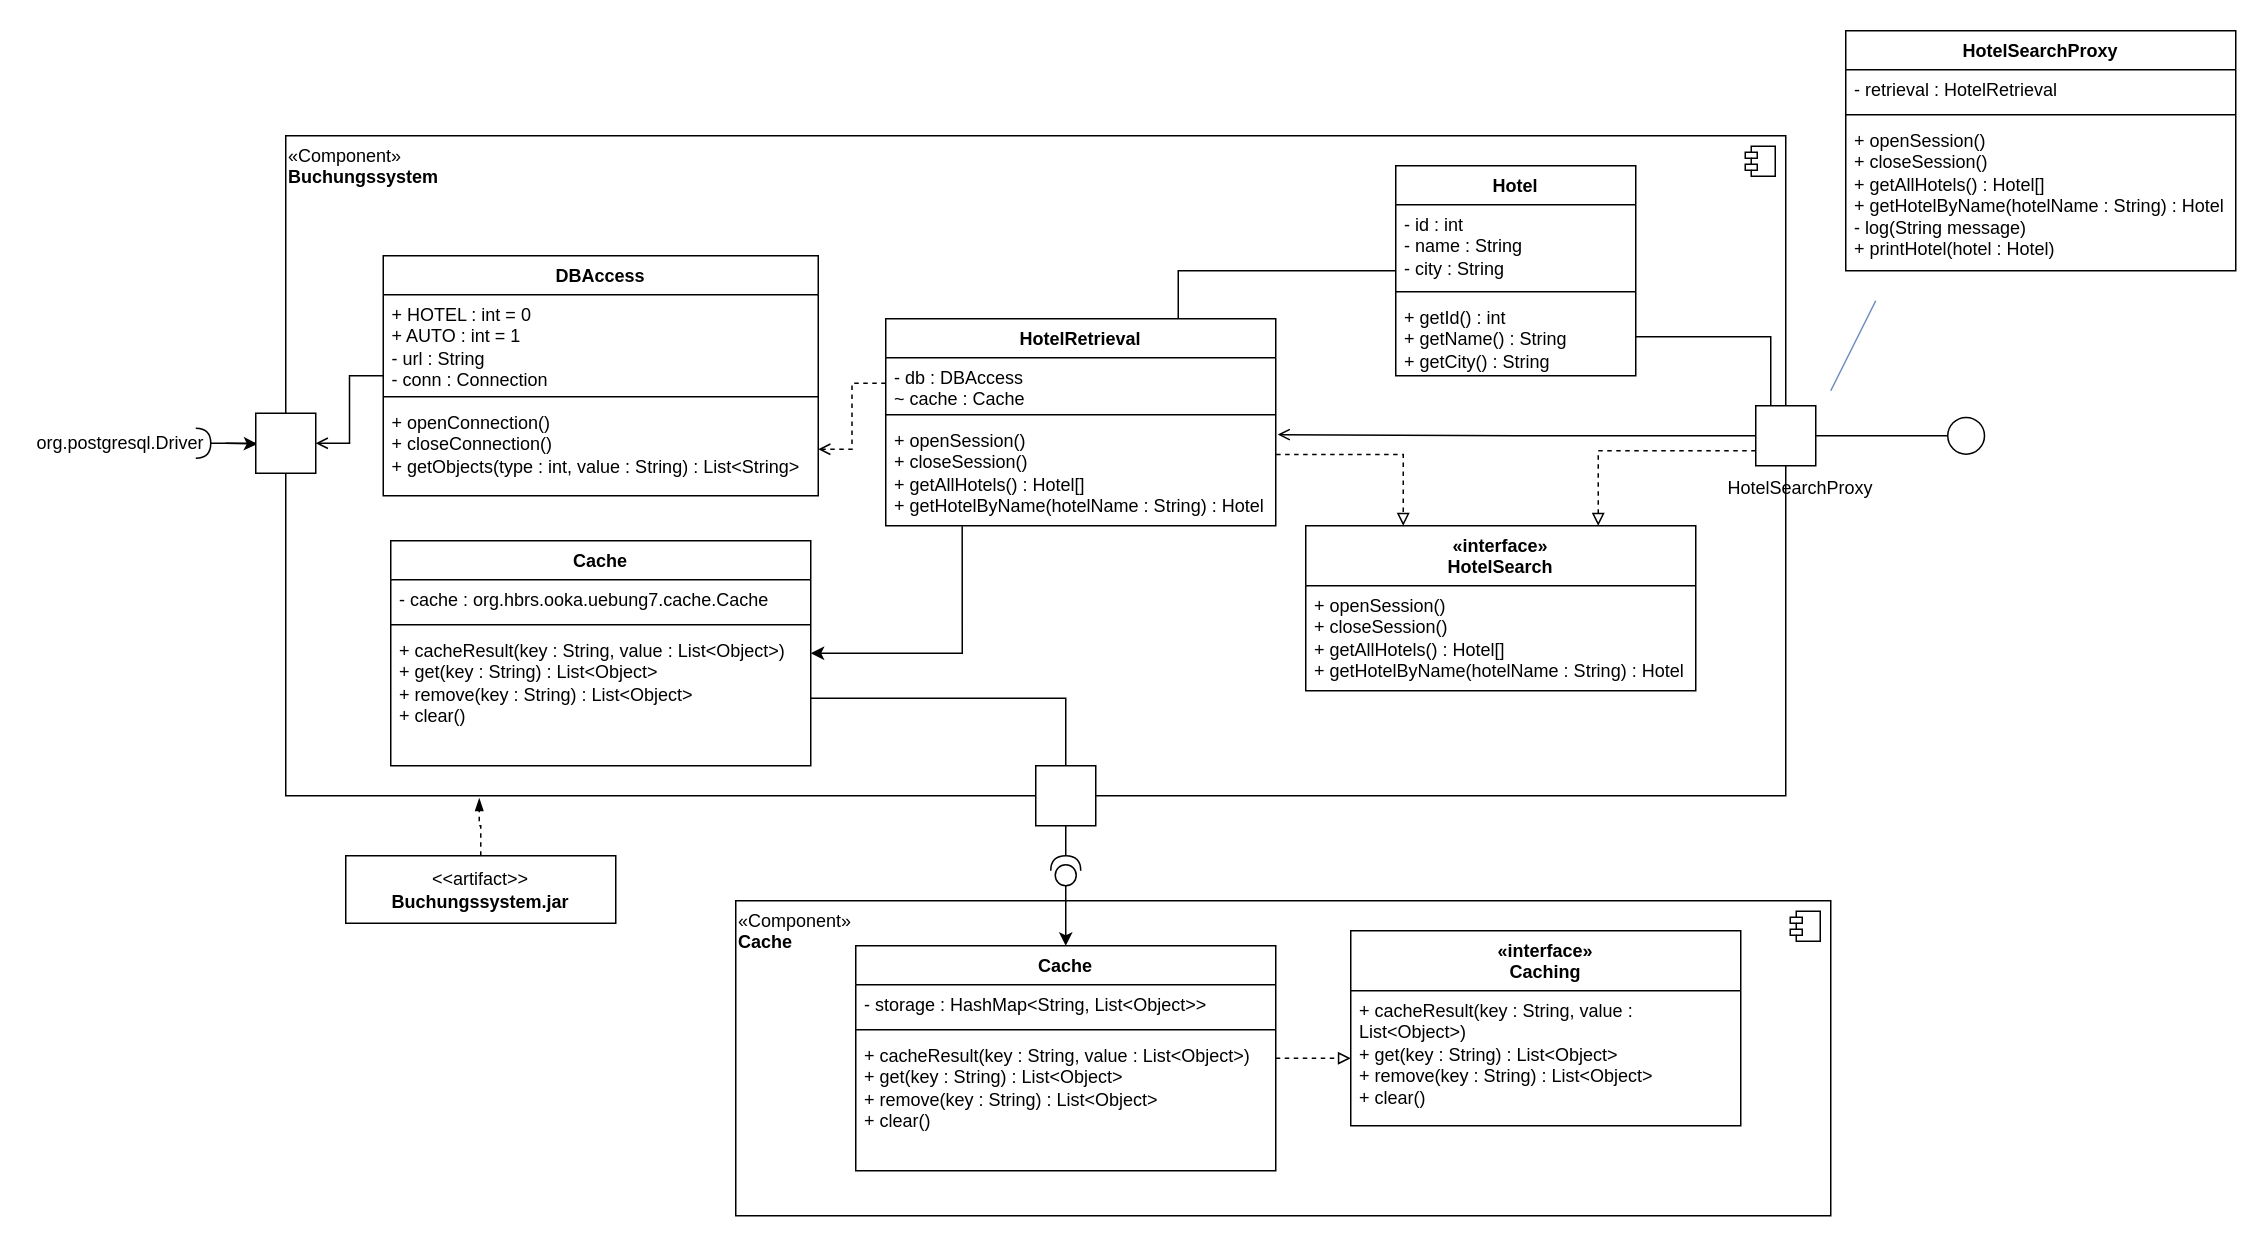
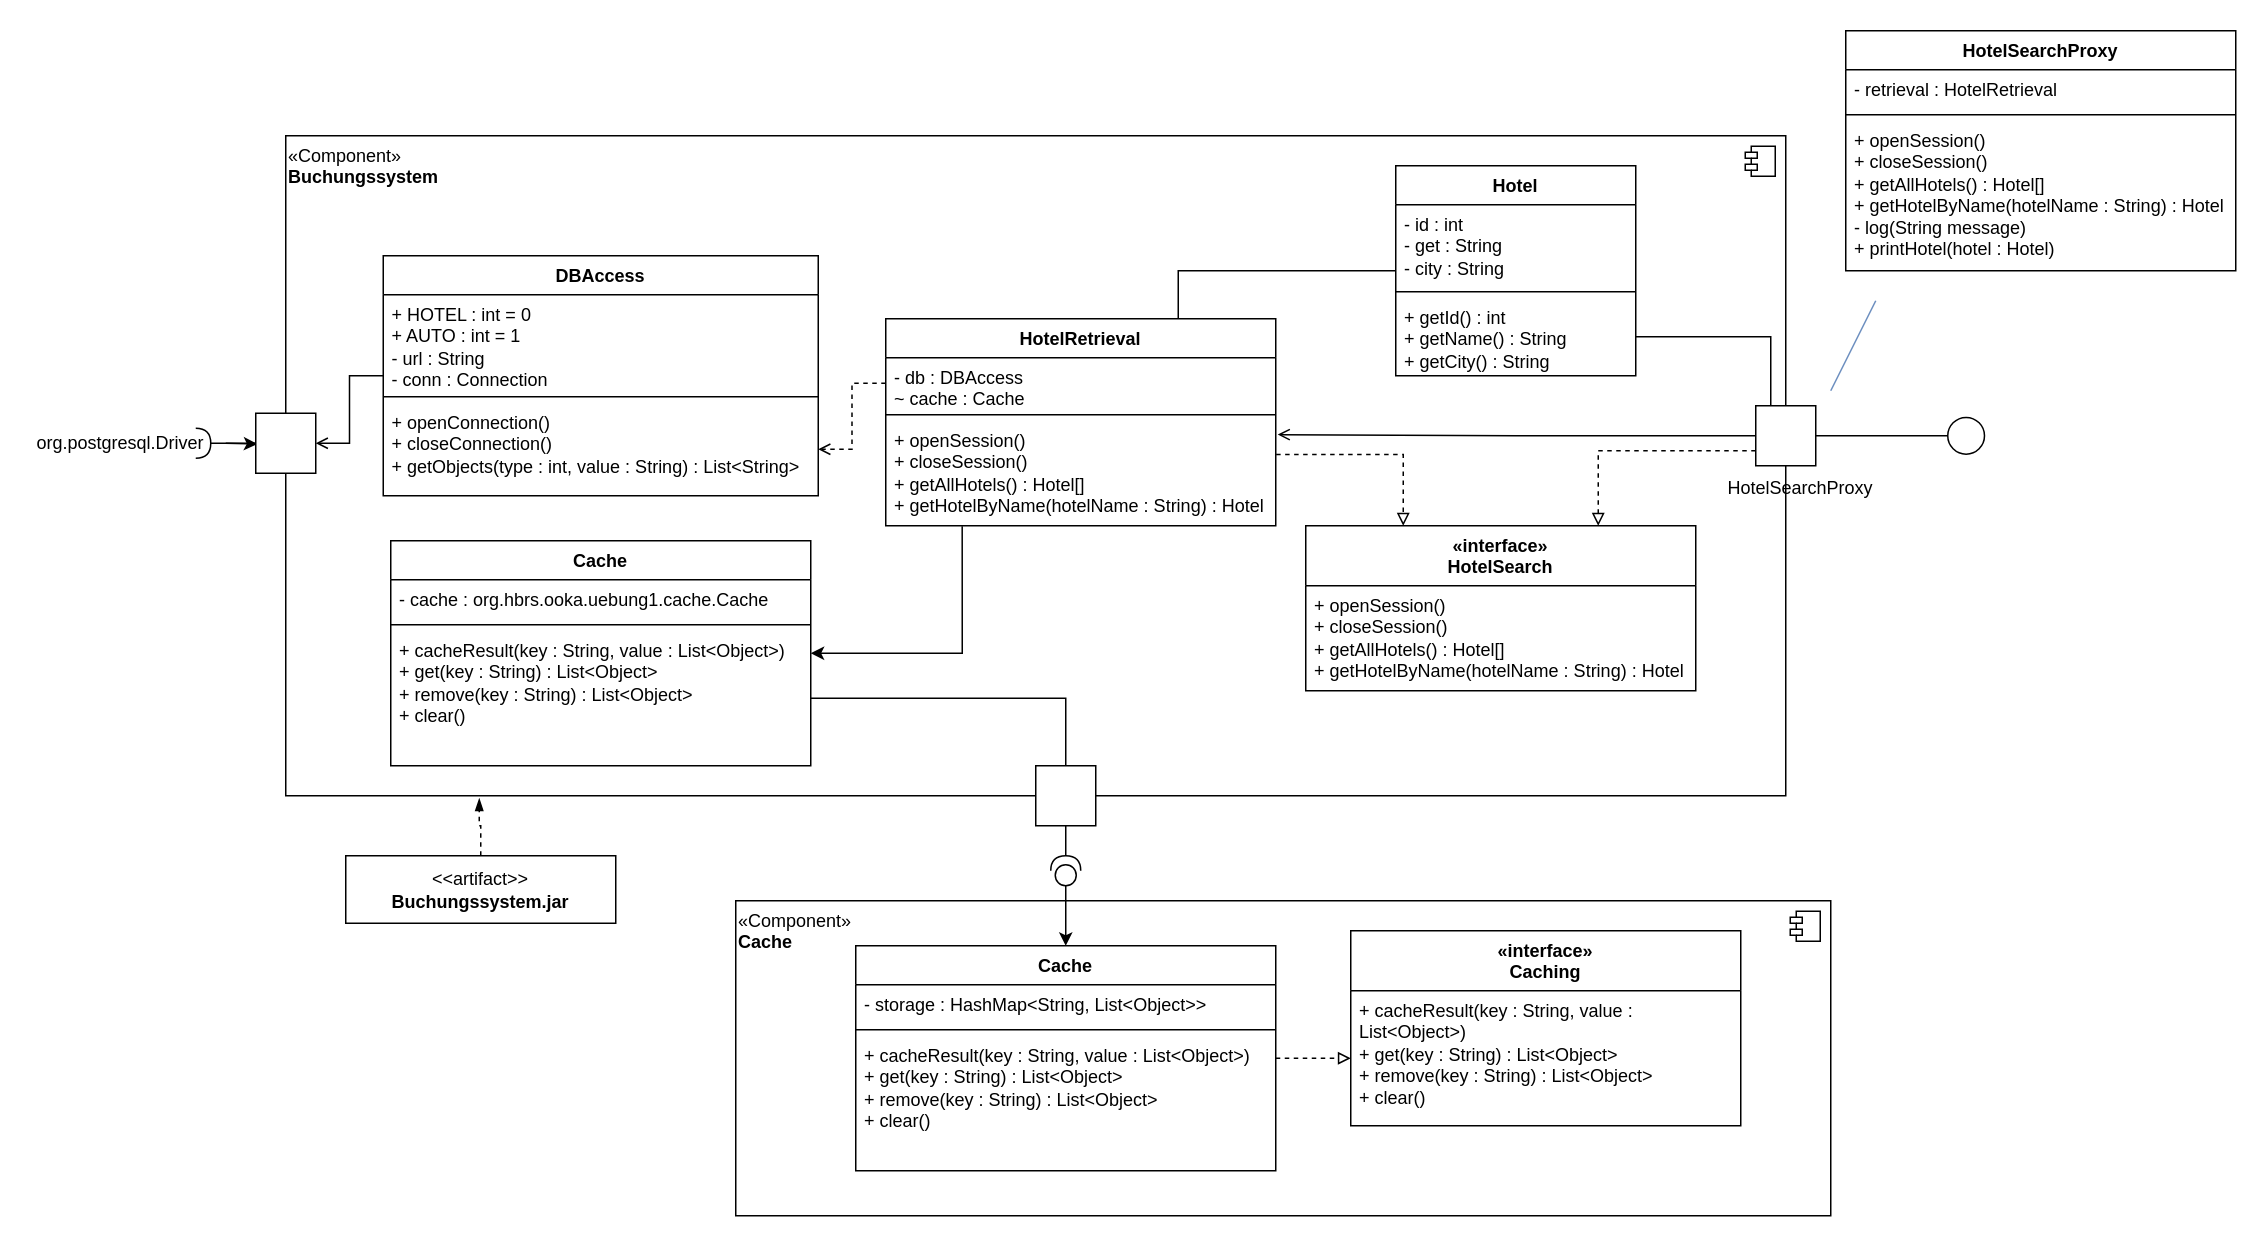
(1469, 248) -> (1466, 248)
(595, 601) -> (595, 601)
